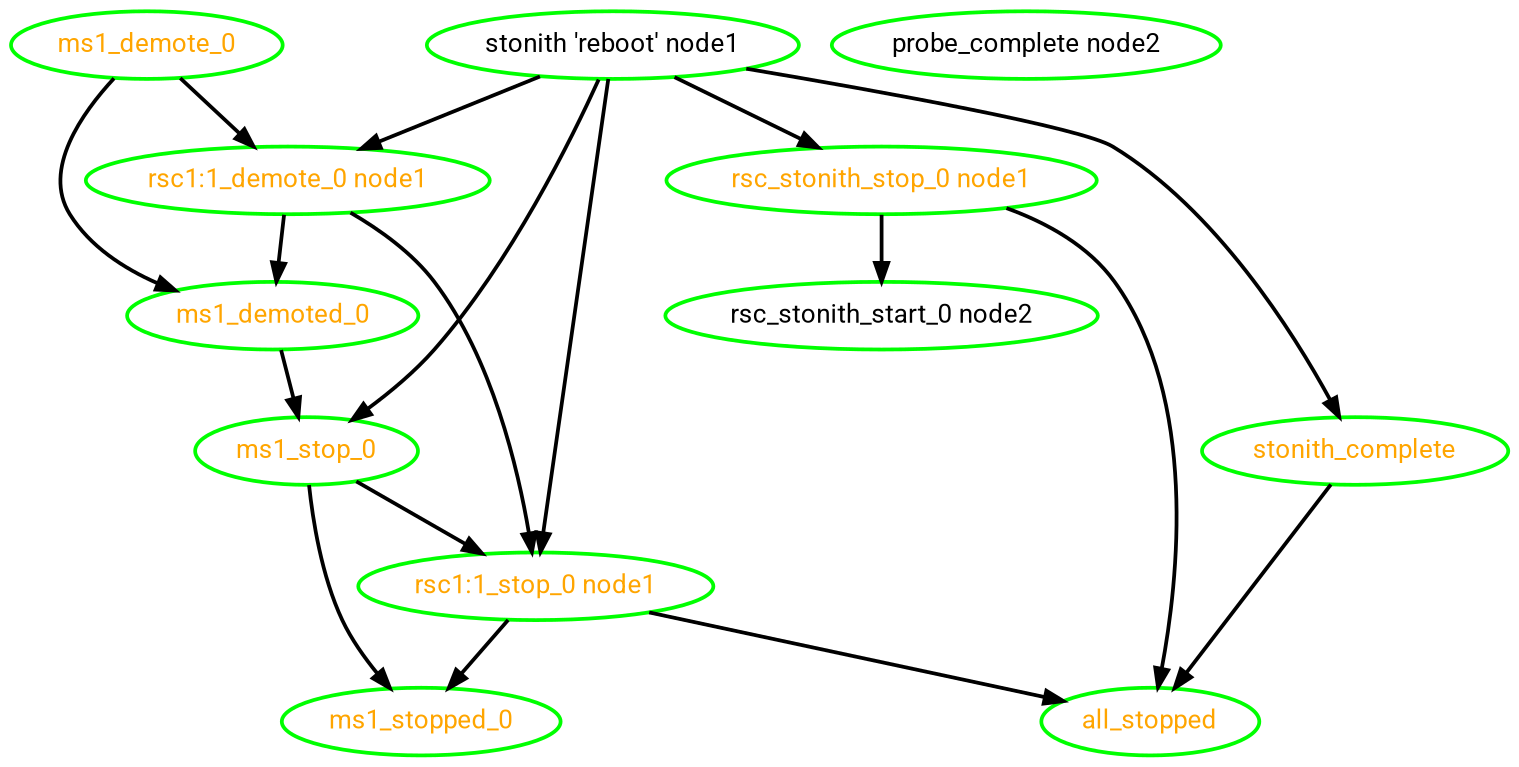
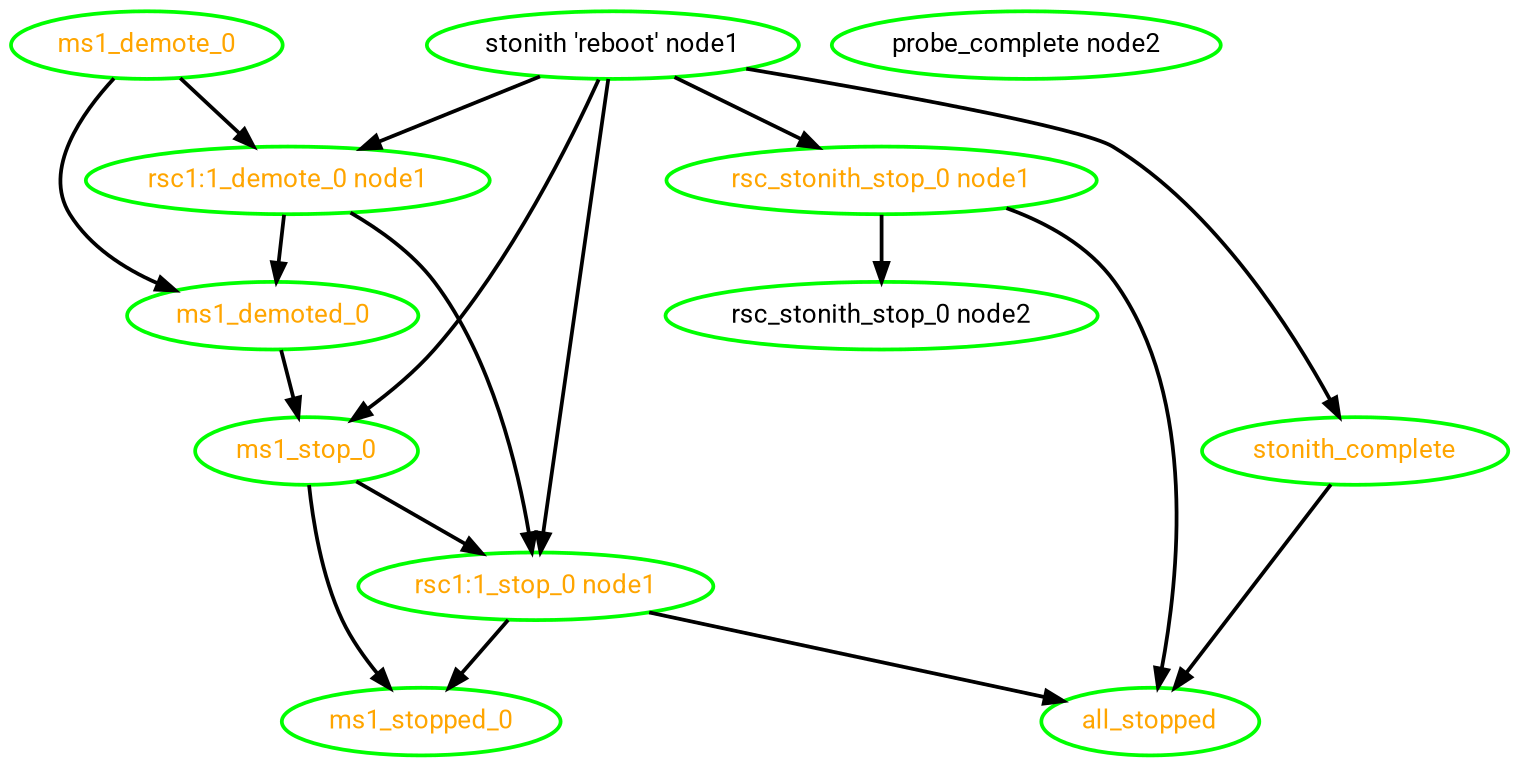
(882, 316) -> (882, 316)
